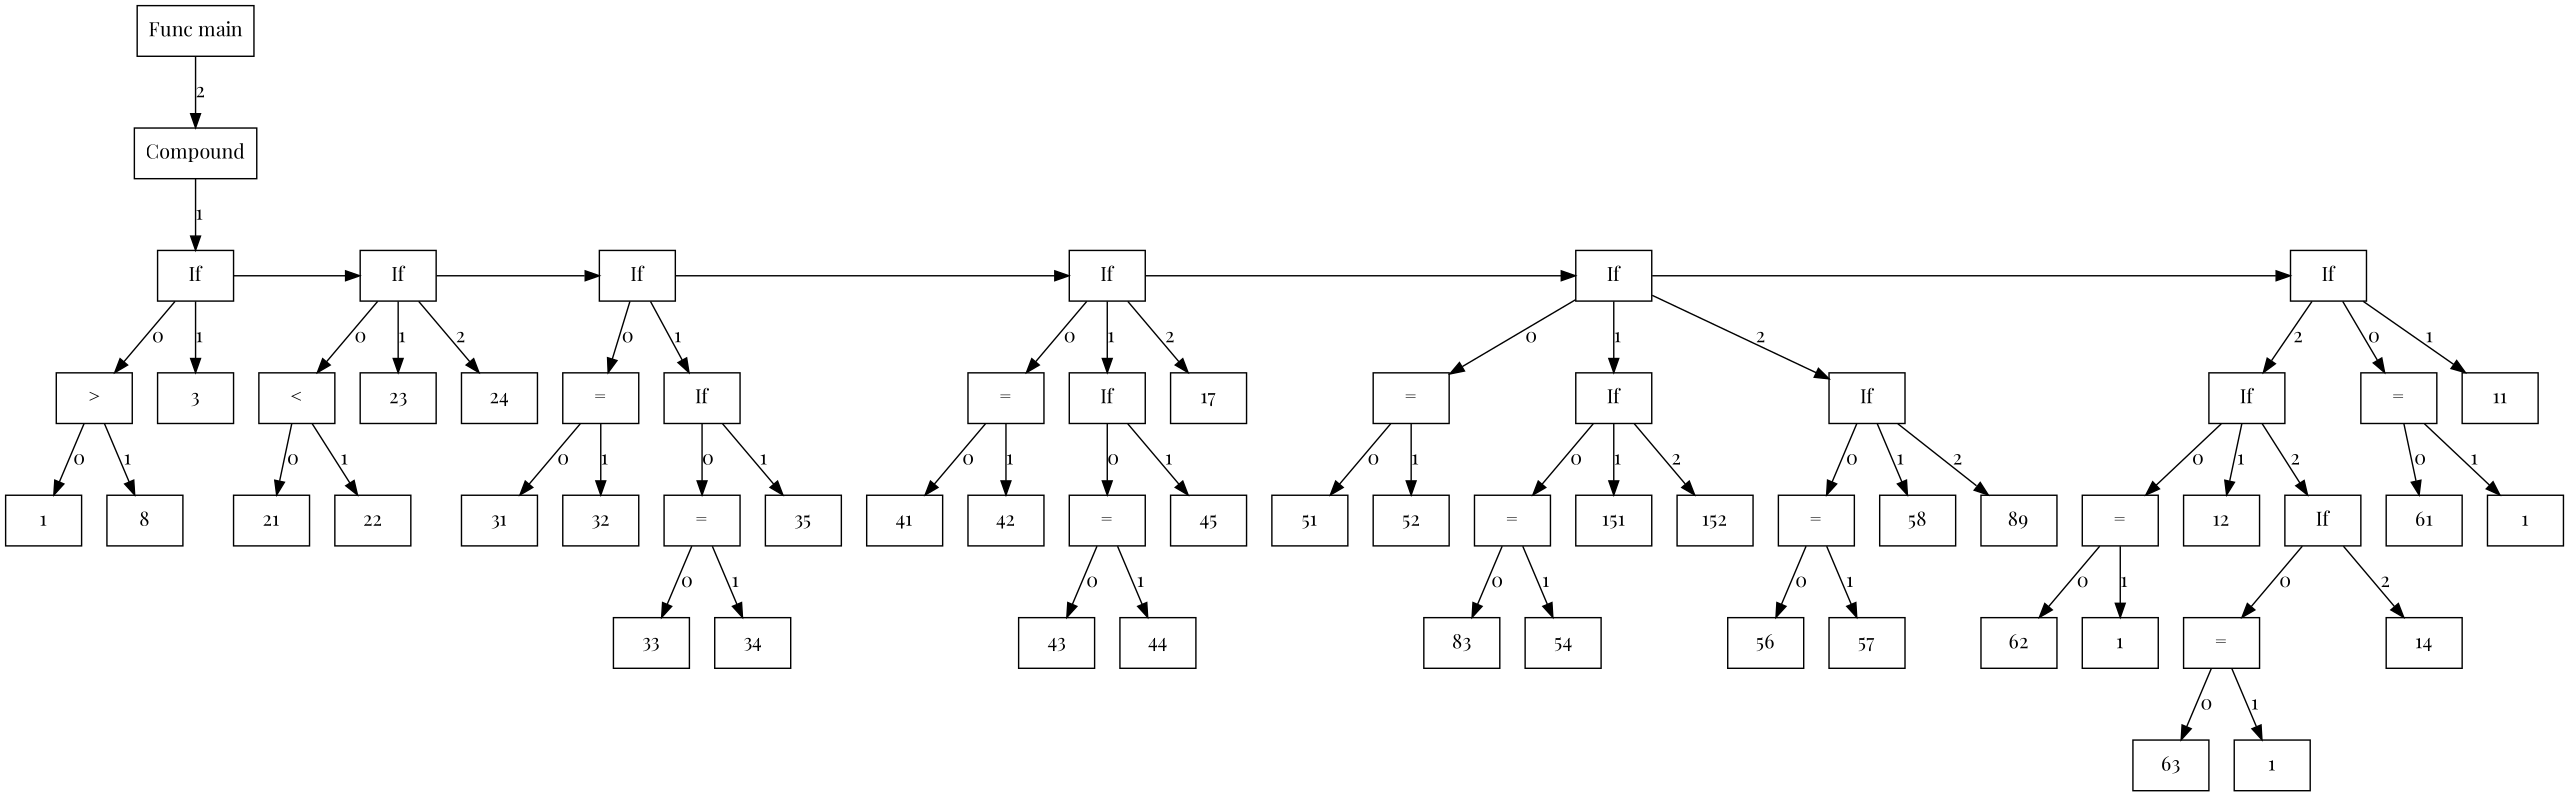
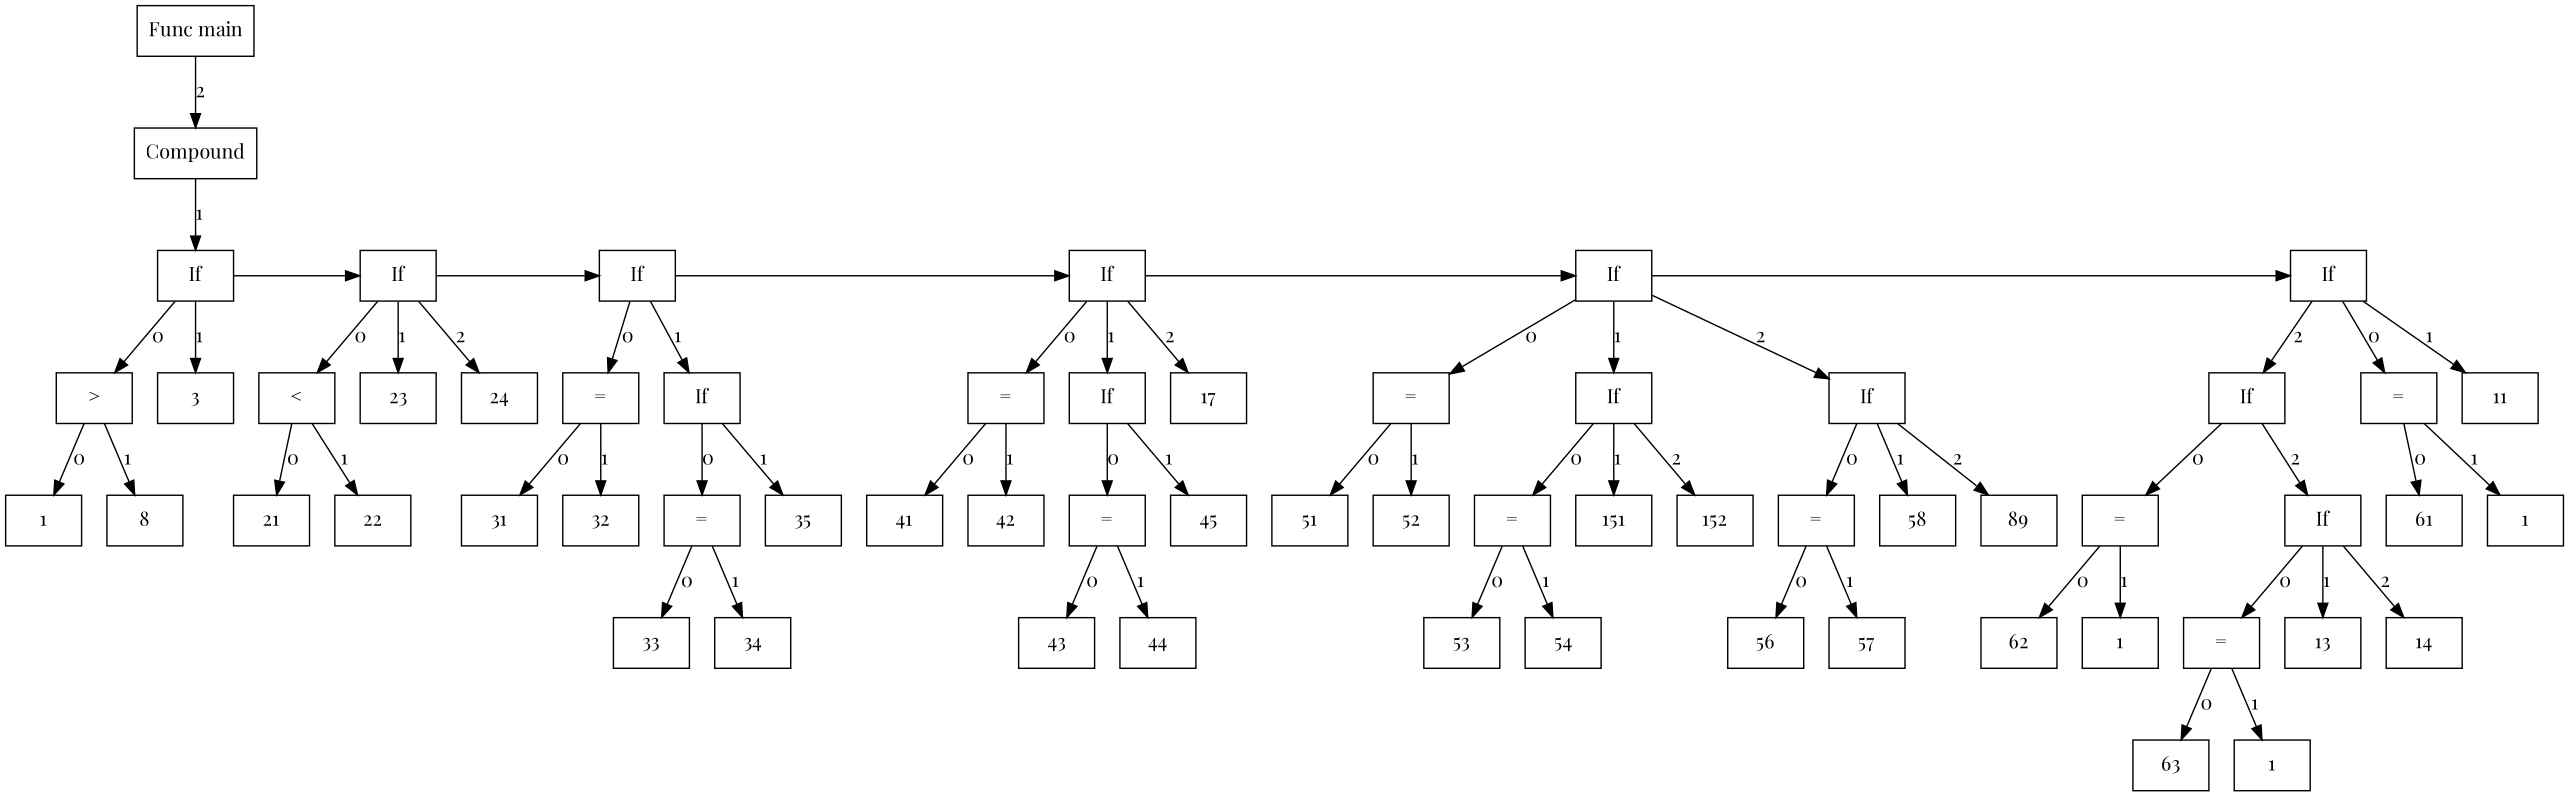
(2222, 521) -> none
(1462, 643) -> (1462, 643)
none -> (2323, 643)
